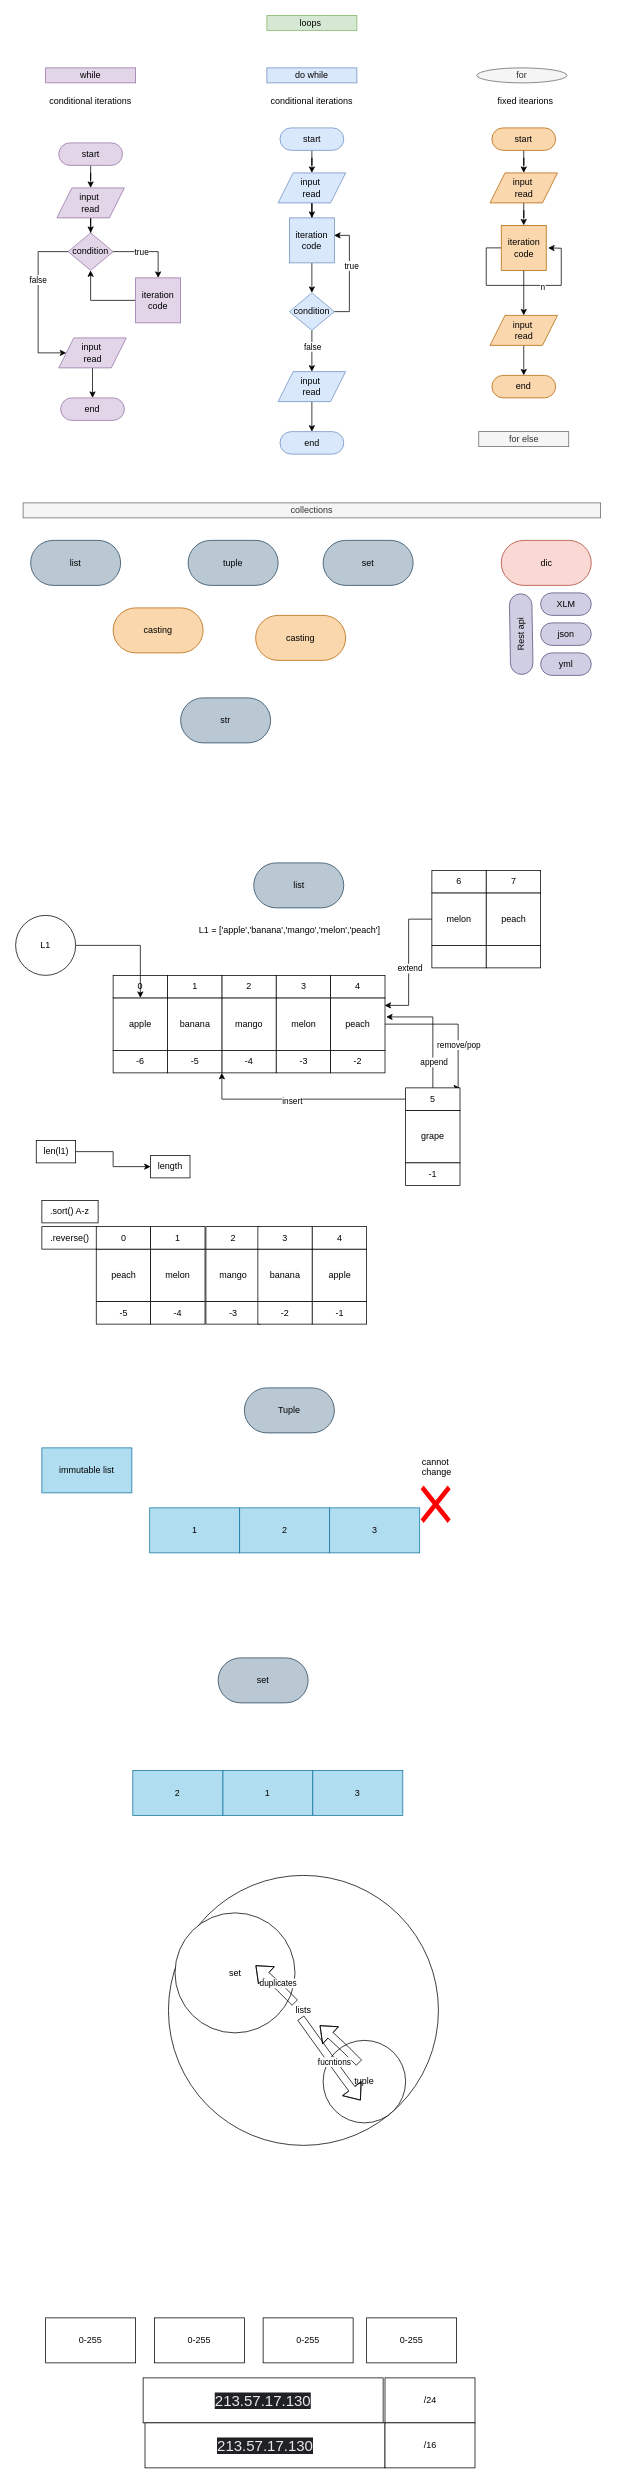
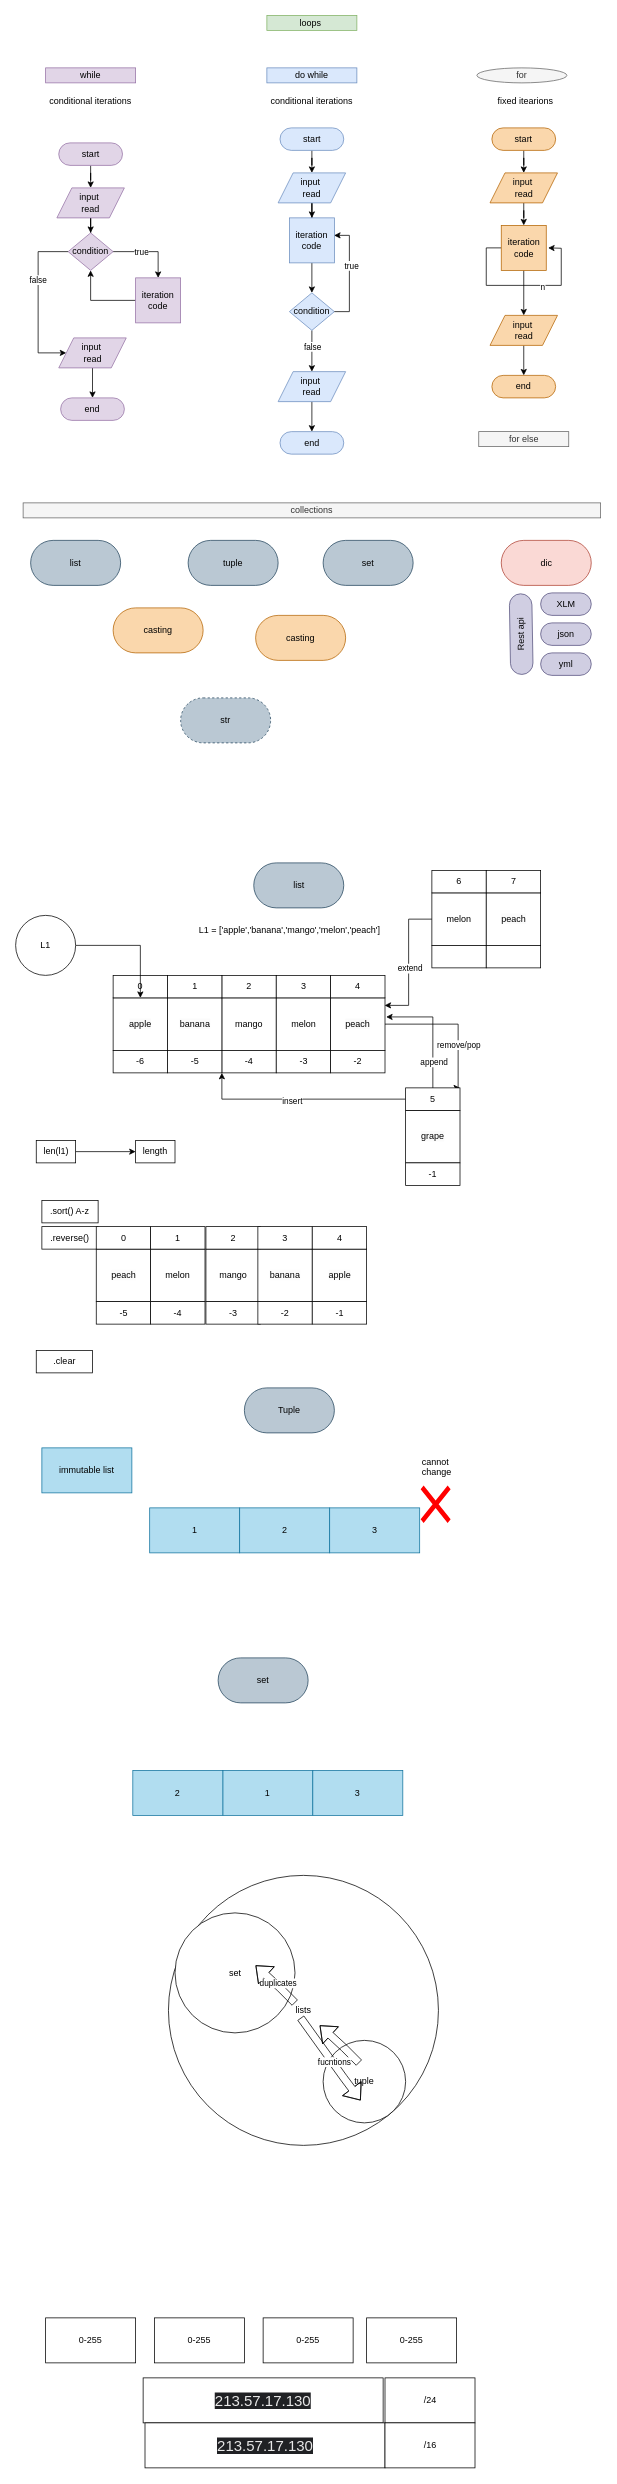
(225, 720) -> (225, 720)
(170, 1167) -> (155, 1152)
none -> (64, 1362)
